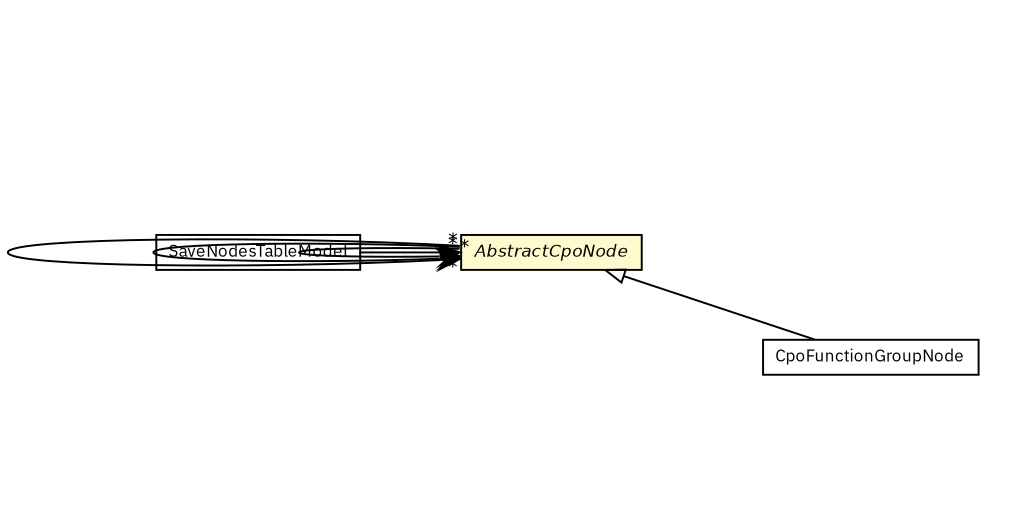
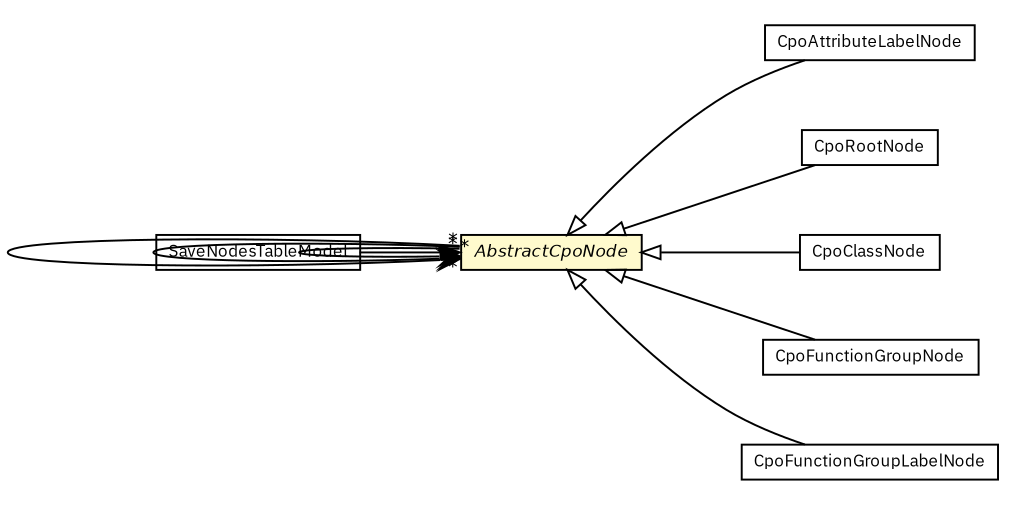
none -> (870, 43)
none -> (870, 148)
none -> (870, 252)
none -> (870, 462)
